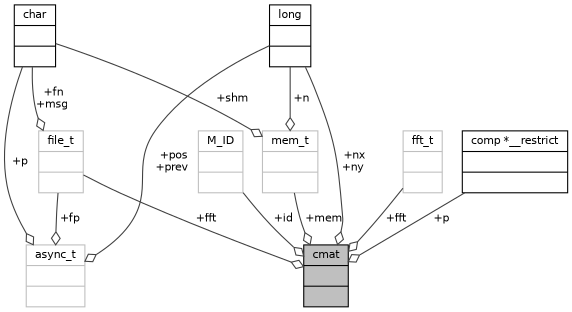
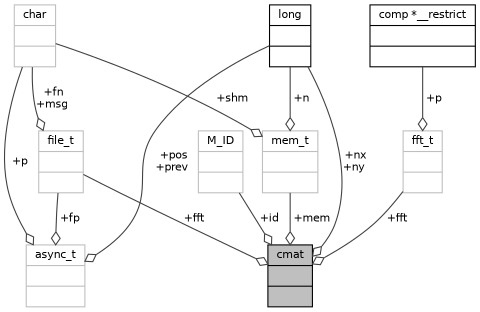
(35, 36) -> (35, 36)
(412, 224) -> (423, 92)
